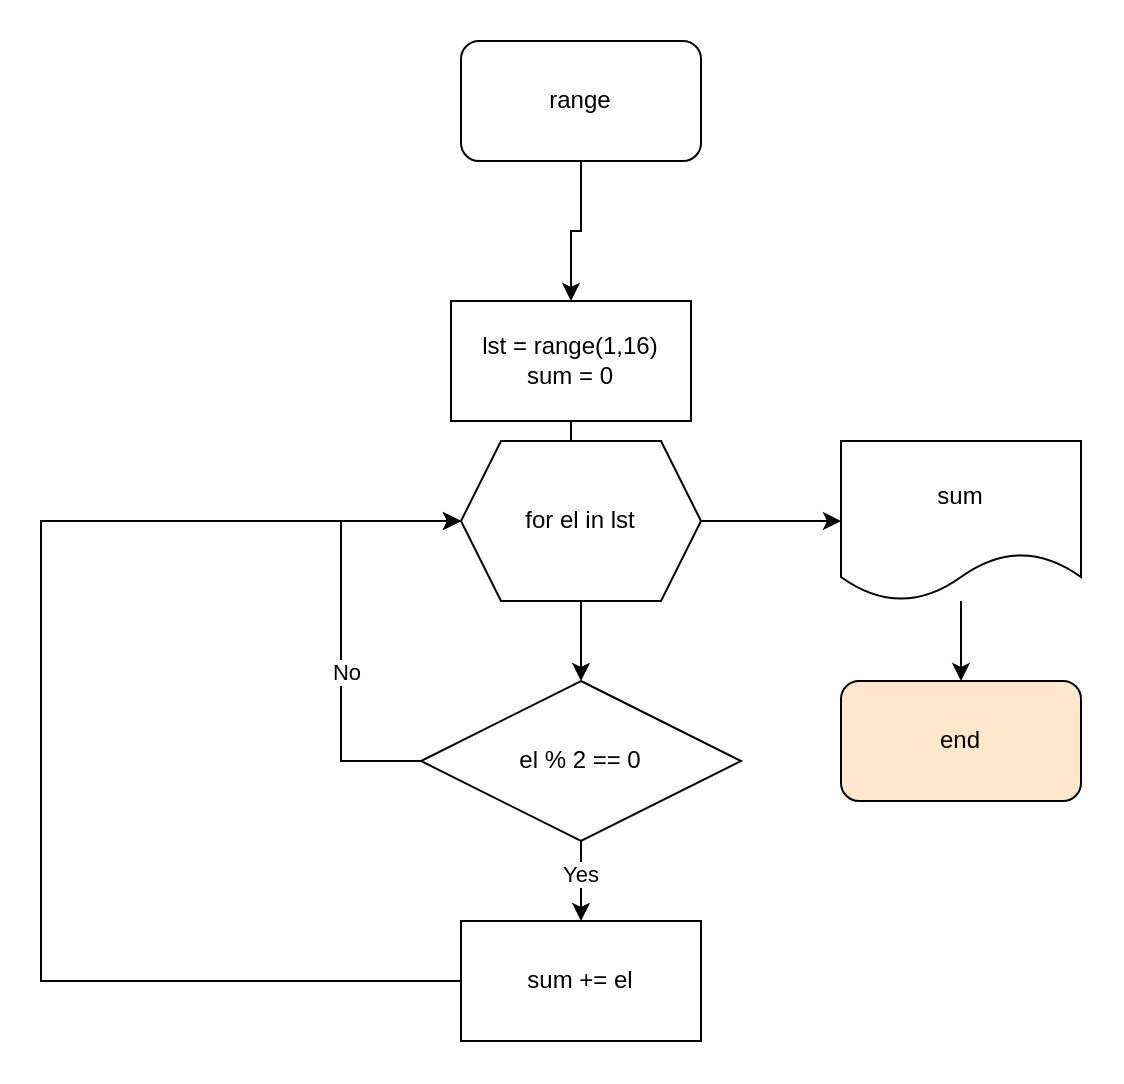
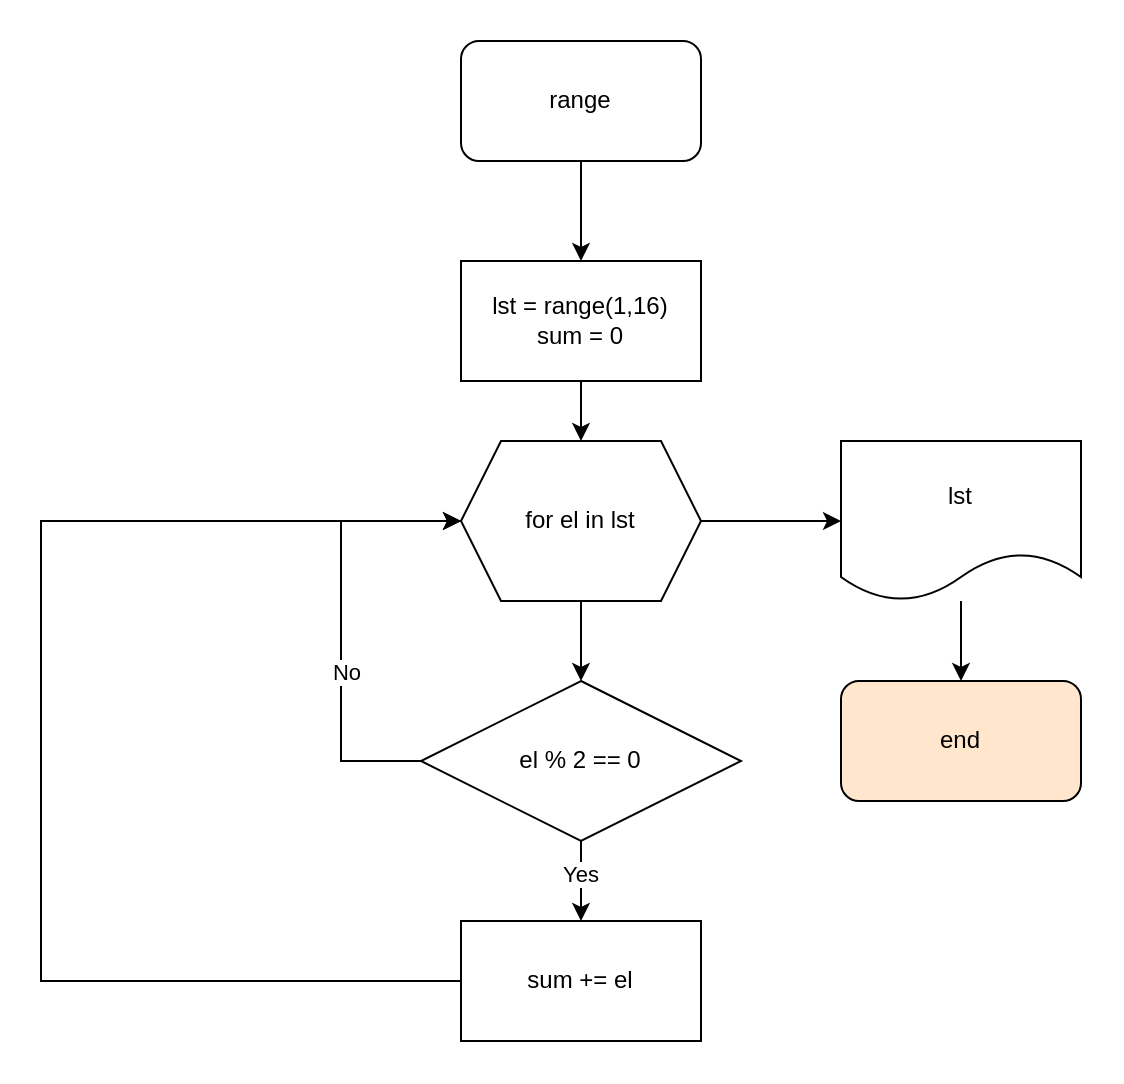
(571, 361) -> (581, 321)
(961, 497) -> (961, 497)
